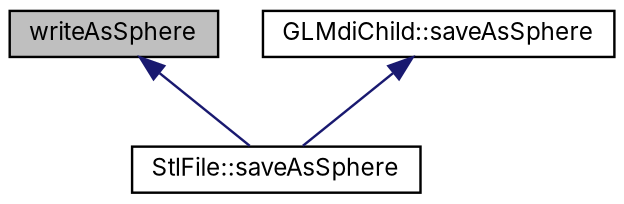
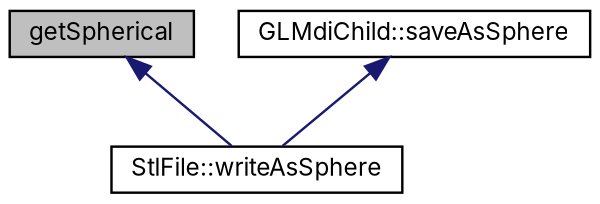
(114, 34) -> (102, 34)
(276, 170) -> (257, 170)
